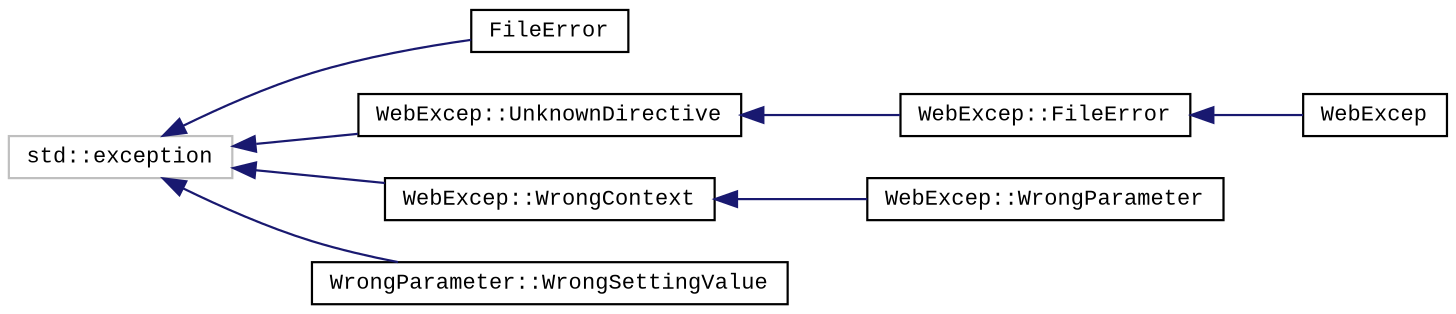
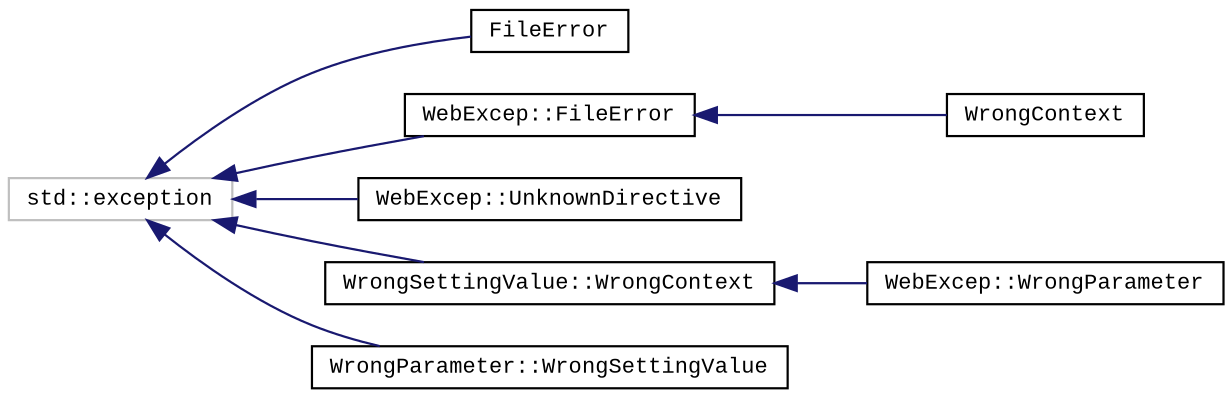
(832, 115) -> (330, 154)
(1375, 115) -> (1045, 115)
(550, 199) -> (550, 283)
